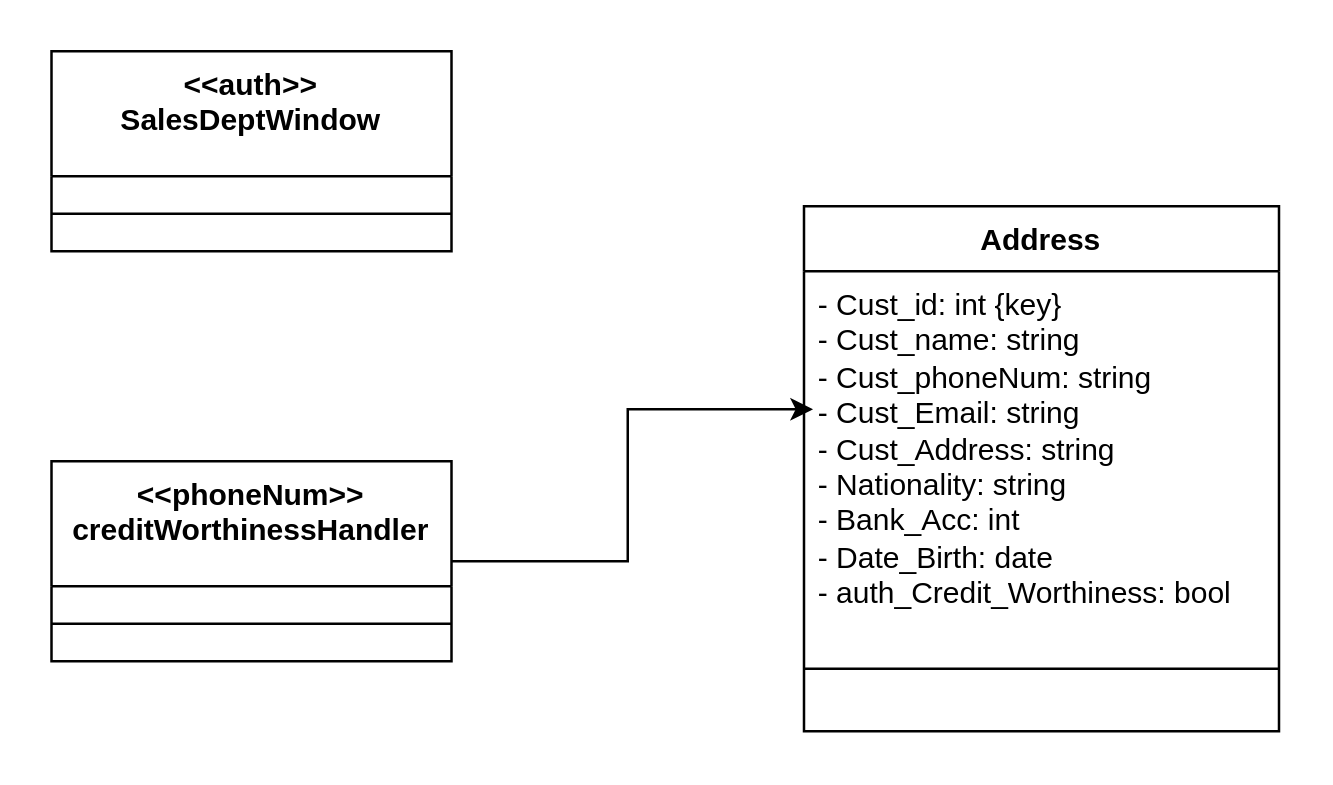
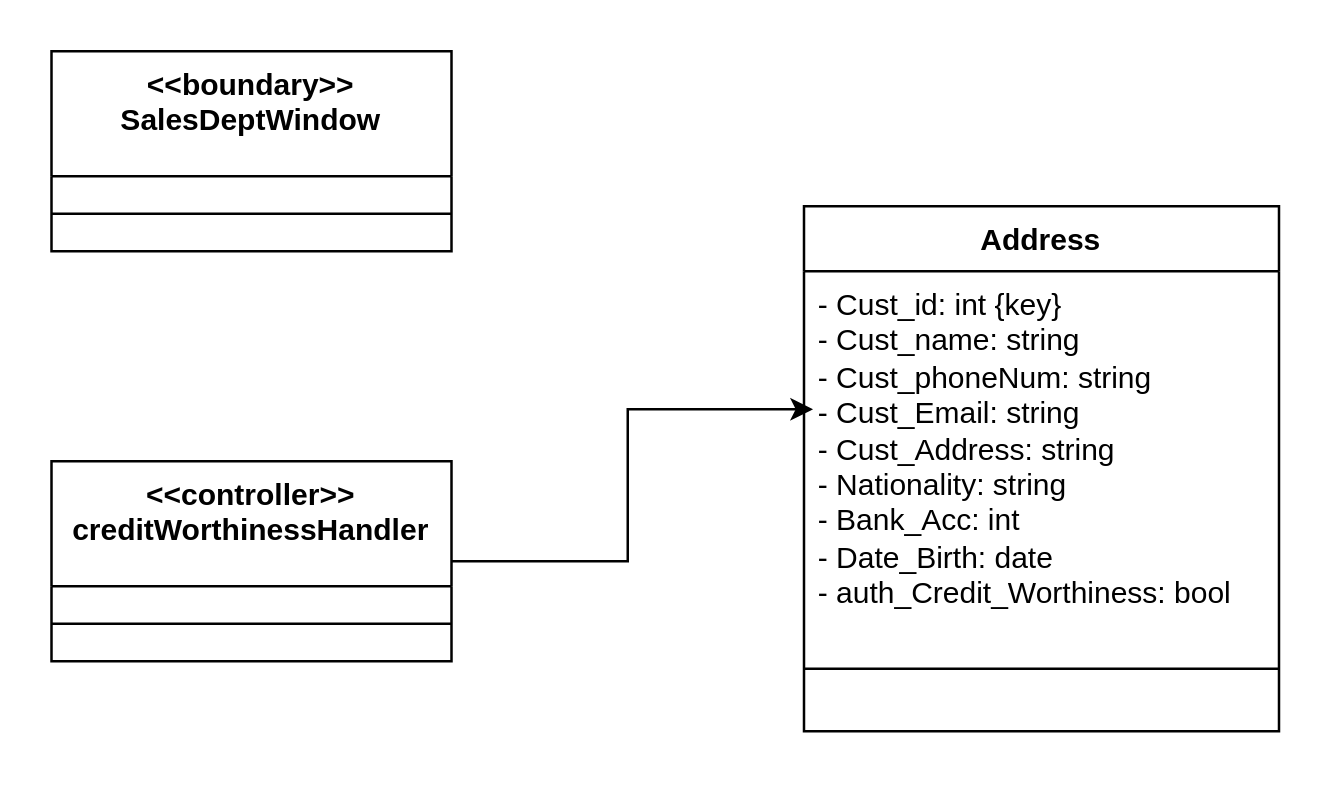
(251, 105) -> (251, 105)
(251, 515) -> (251, 515)
